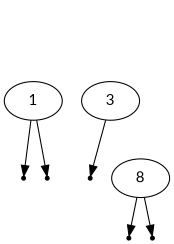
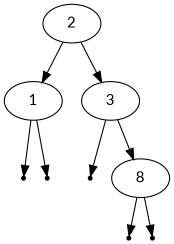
none -> (72, 24)
none -> (124, 135)
